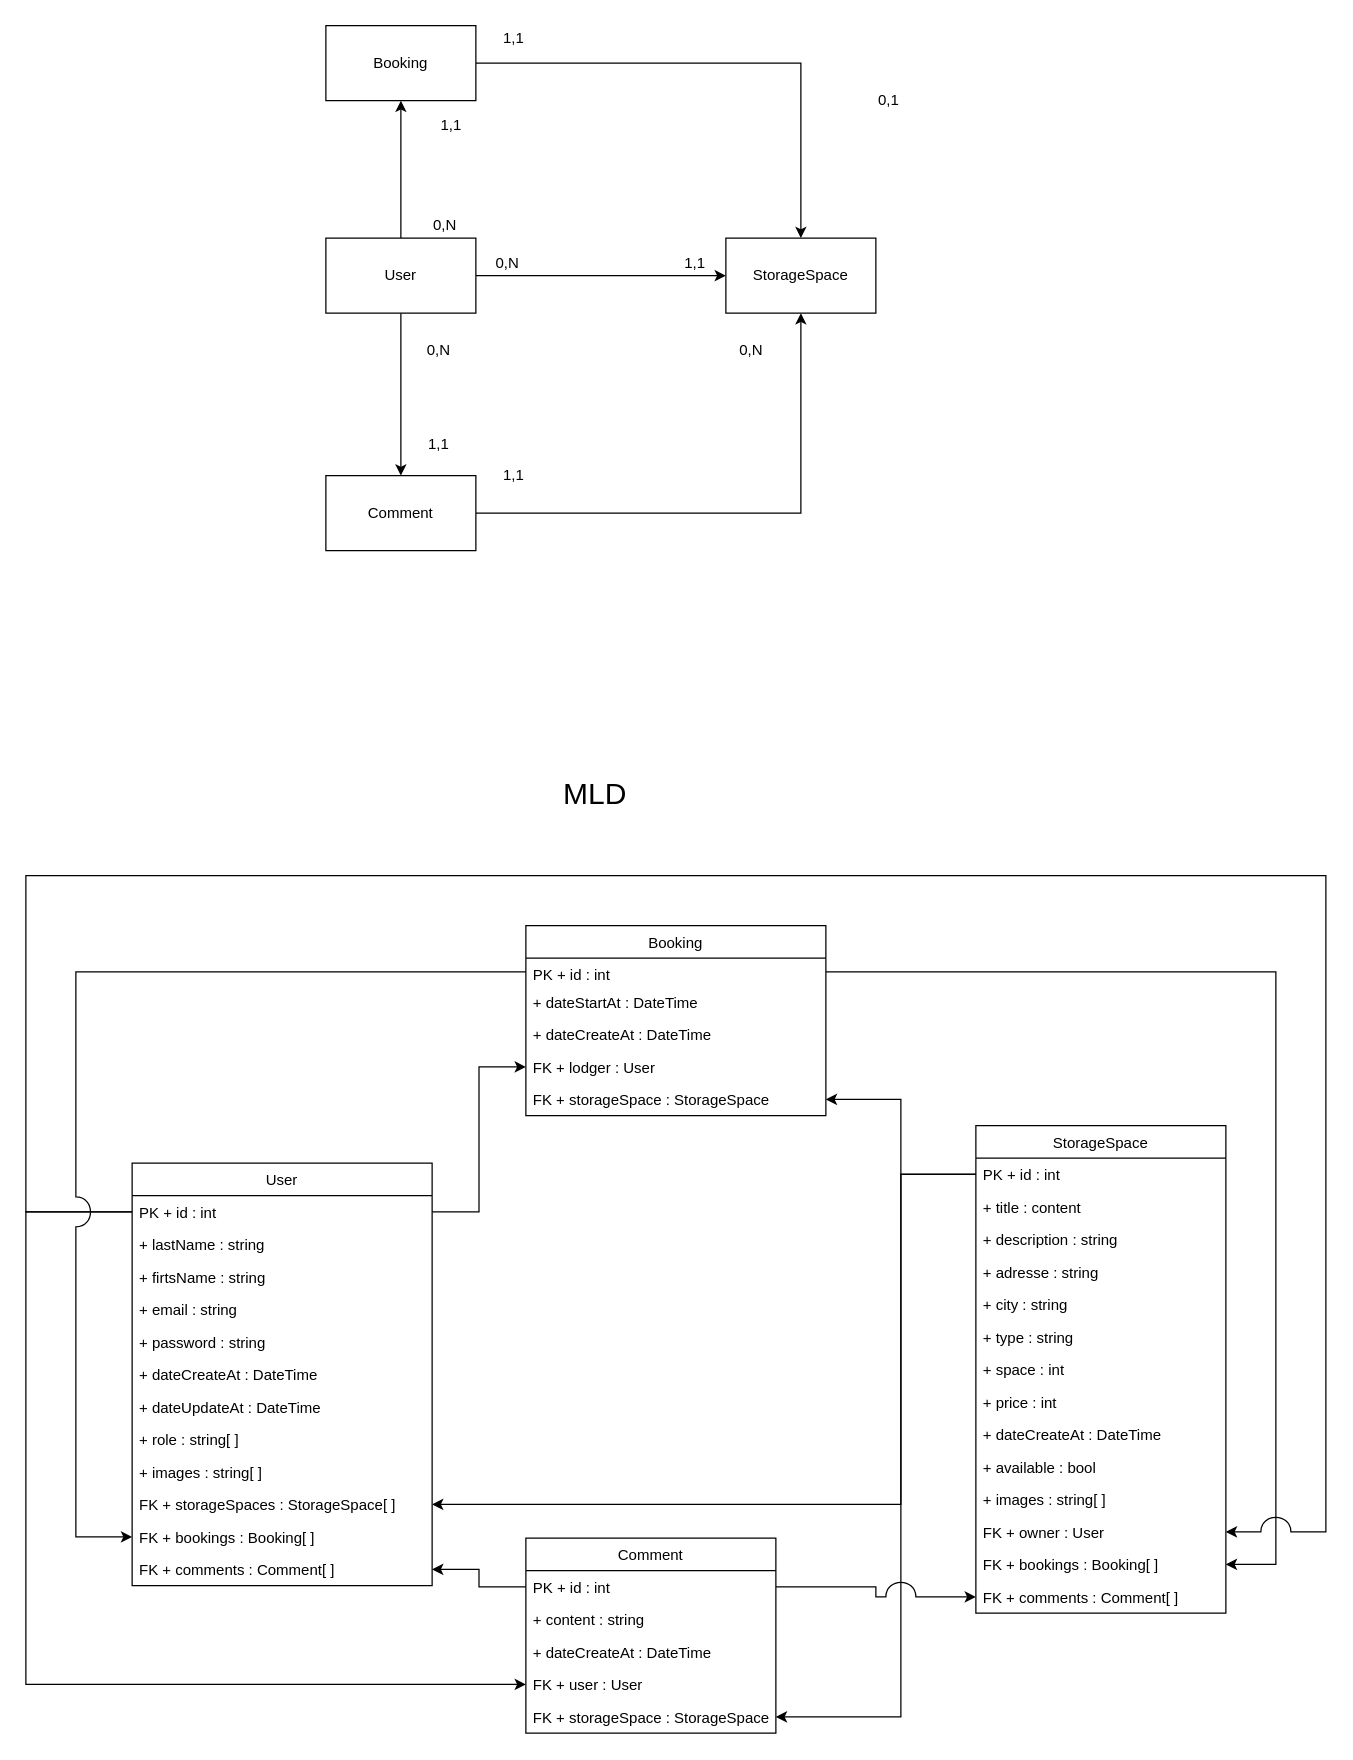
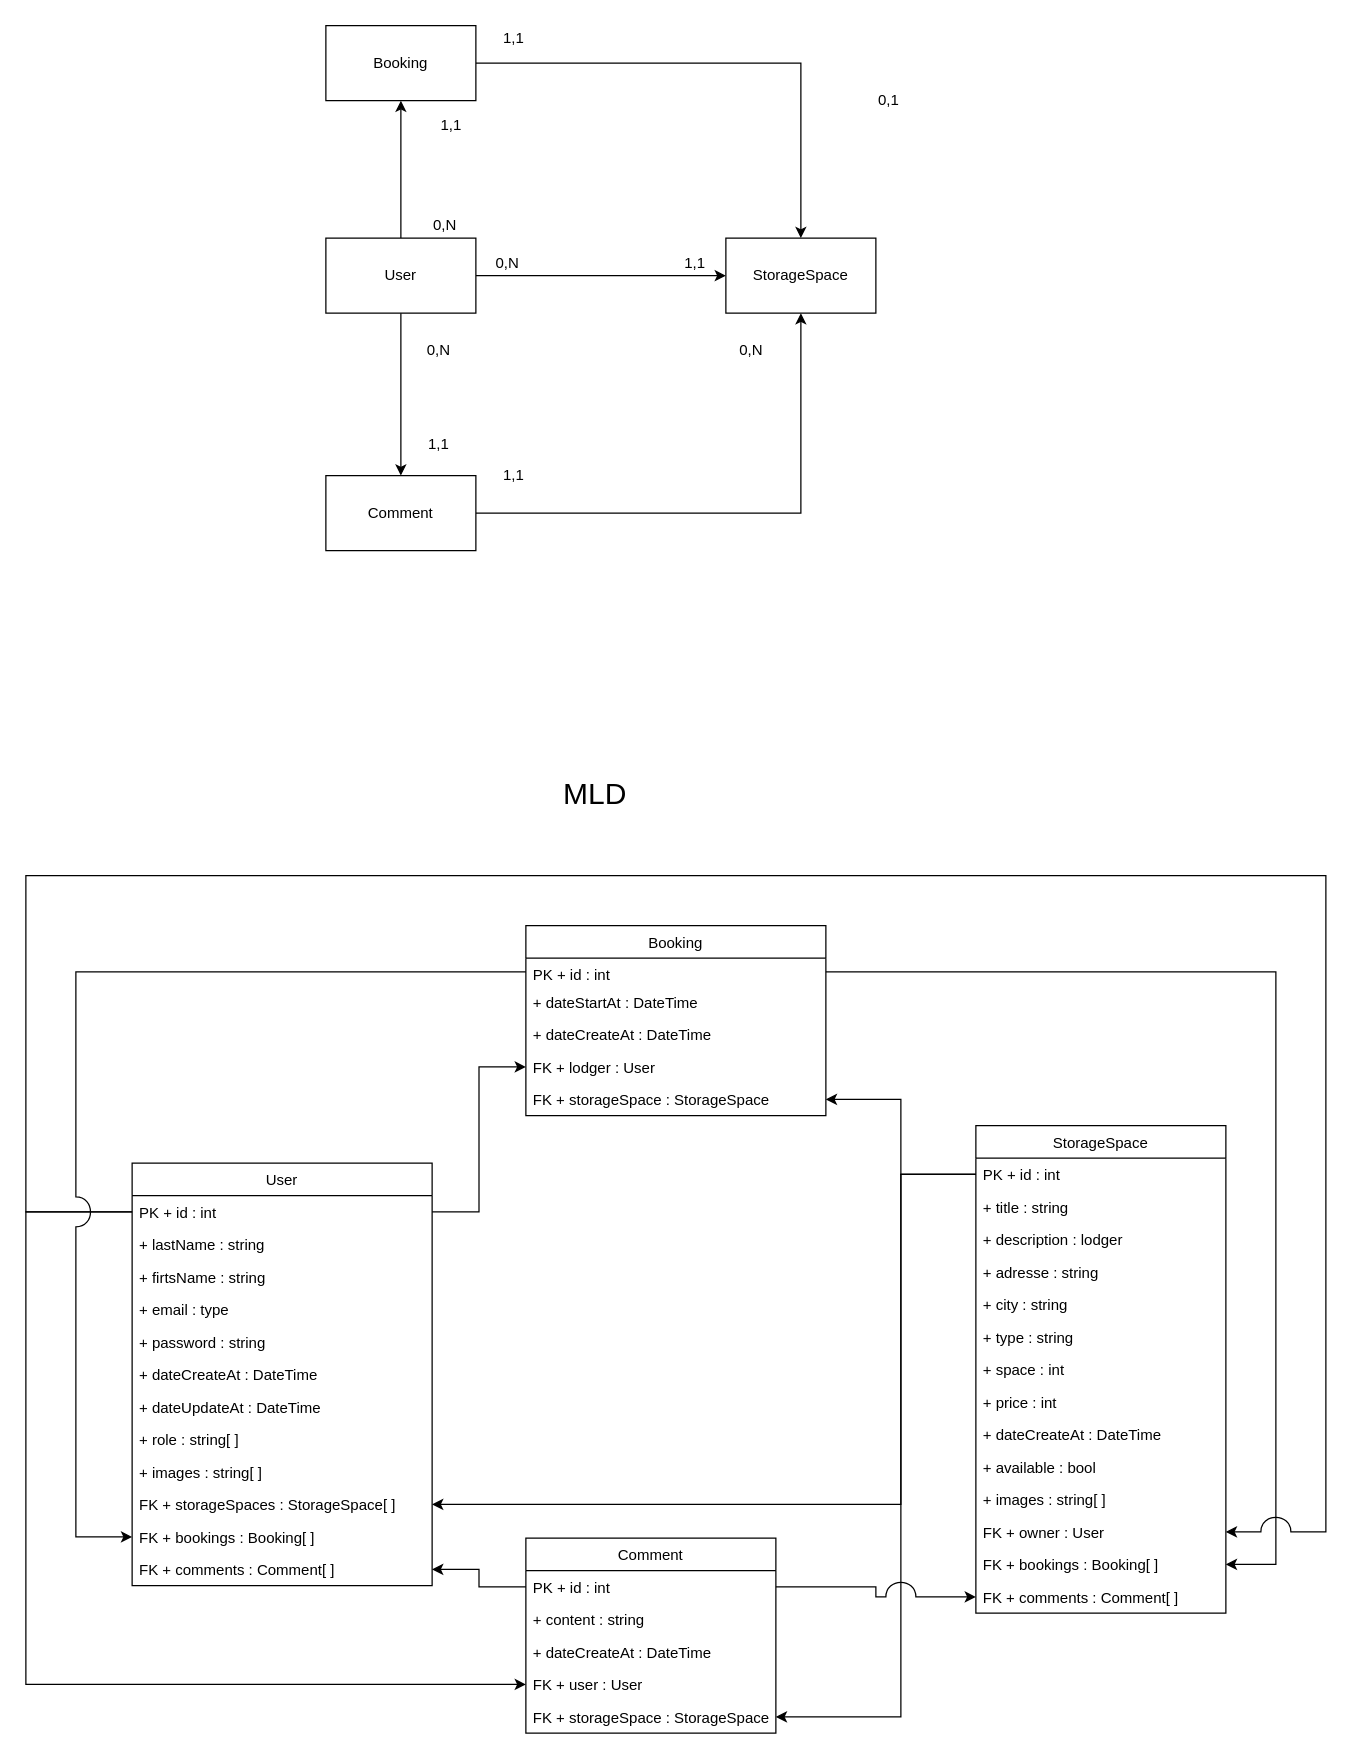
(1042, 1208) -> (1036, 1208)
(1061, 1240) -> (1061, 1240)
(192, 1310) -> (186, 1310)
